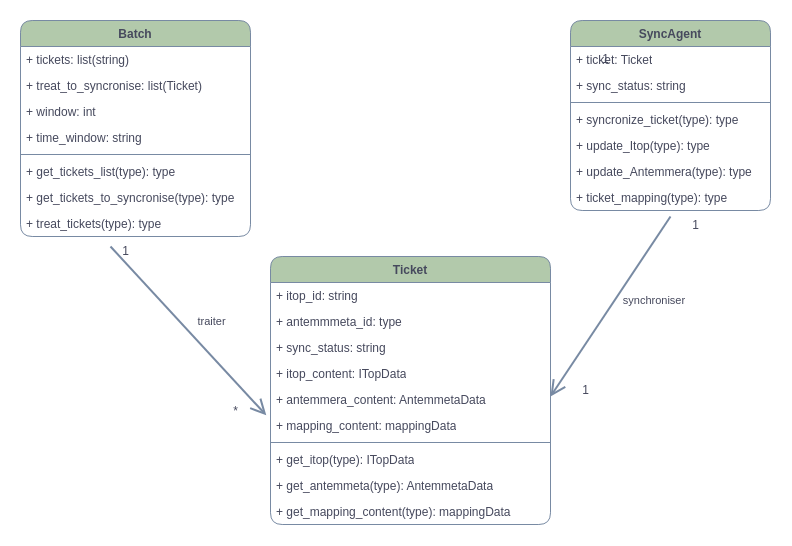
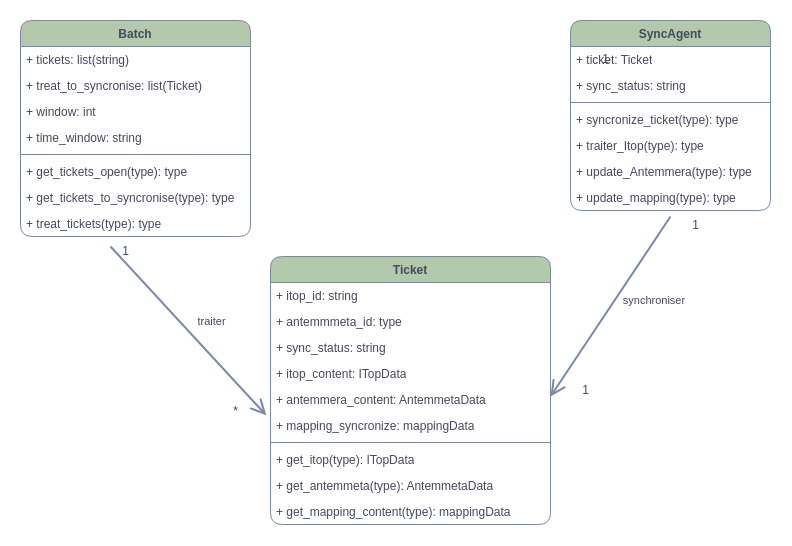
(656, 147) -> (658, 147)
(118, 173) -> (121, 173)
(663, 199) -> (664, 199)
(370, 427) -> (378, 427)
